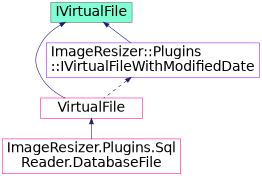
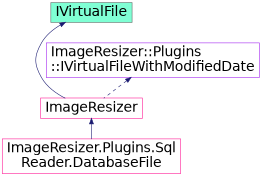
(120, 34) -> none
(91, 108) -> (91, 108)
